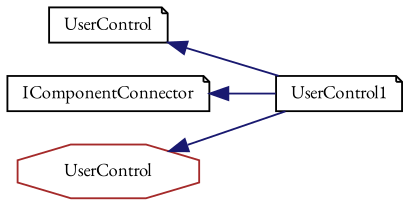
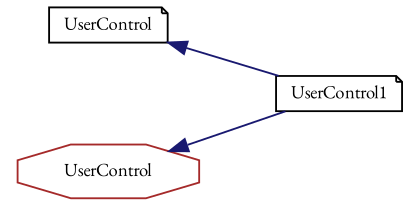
(108, 94) -> none
